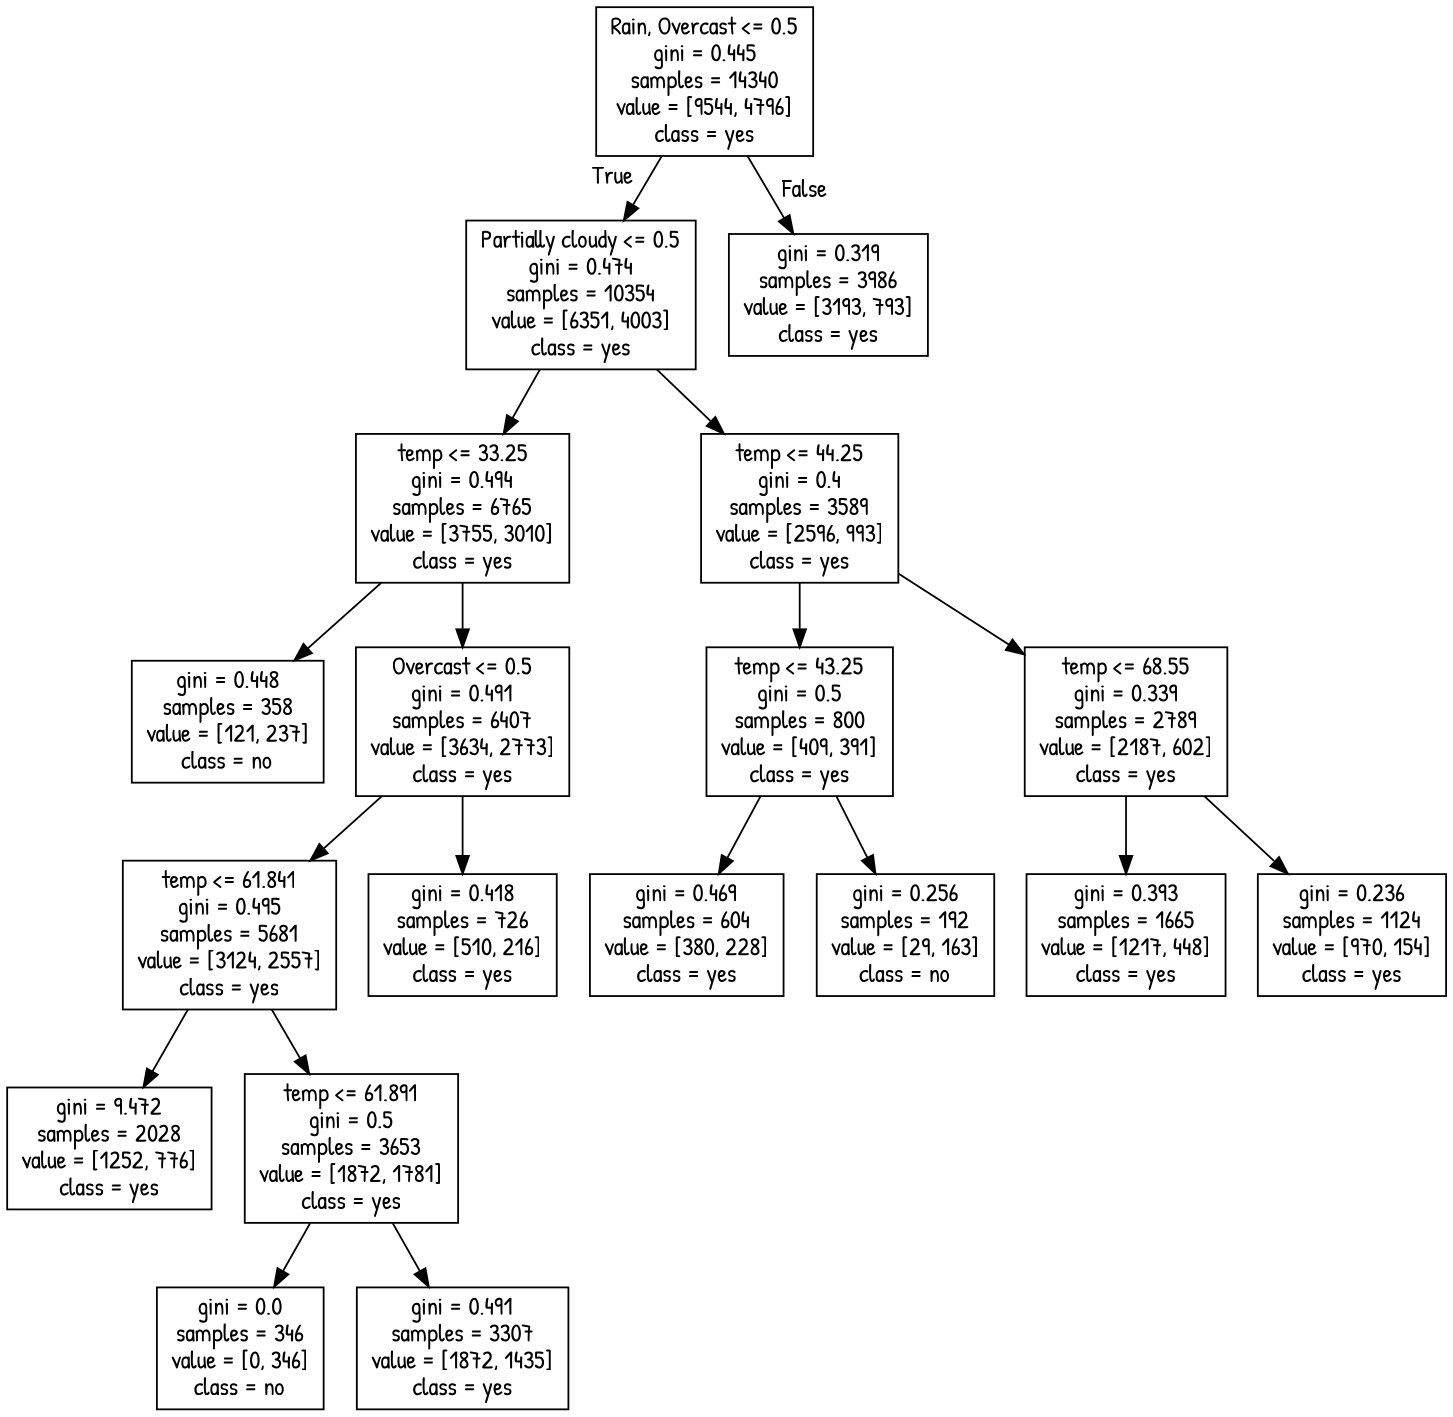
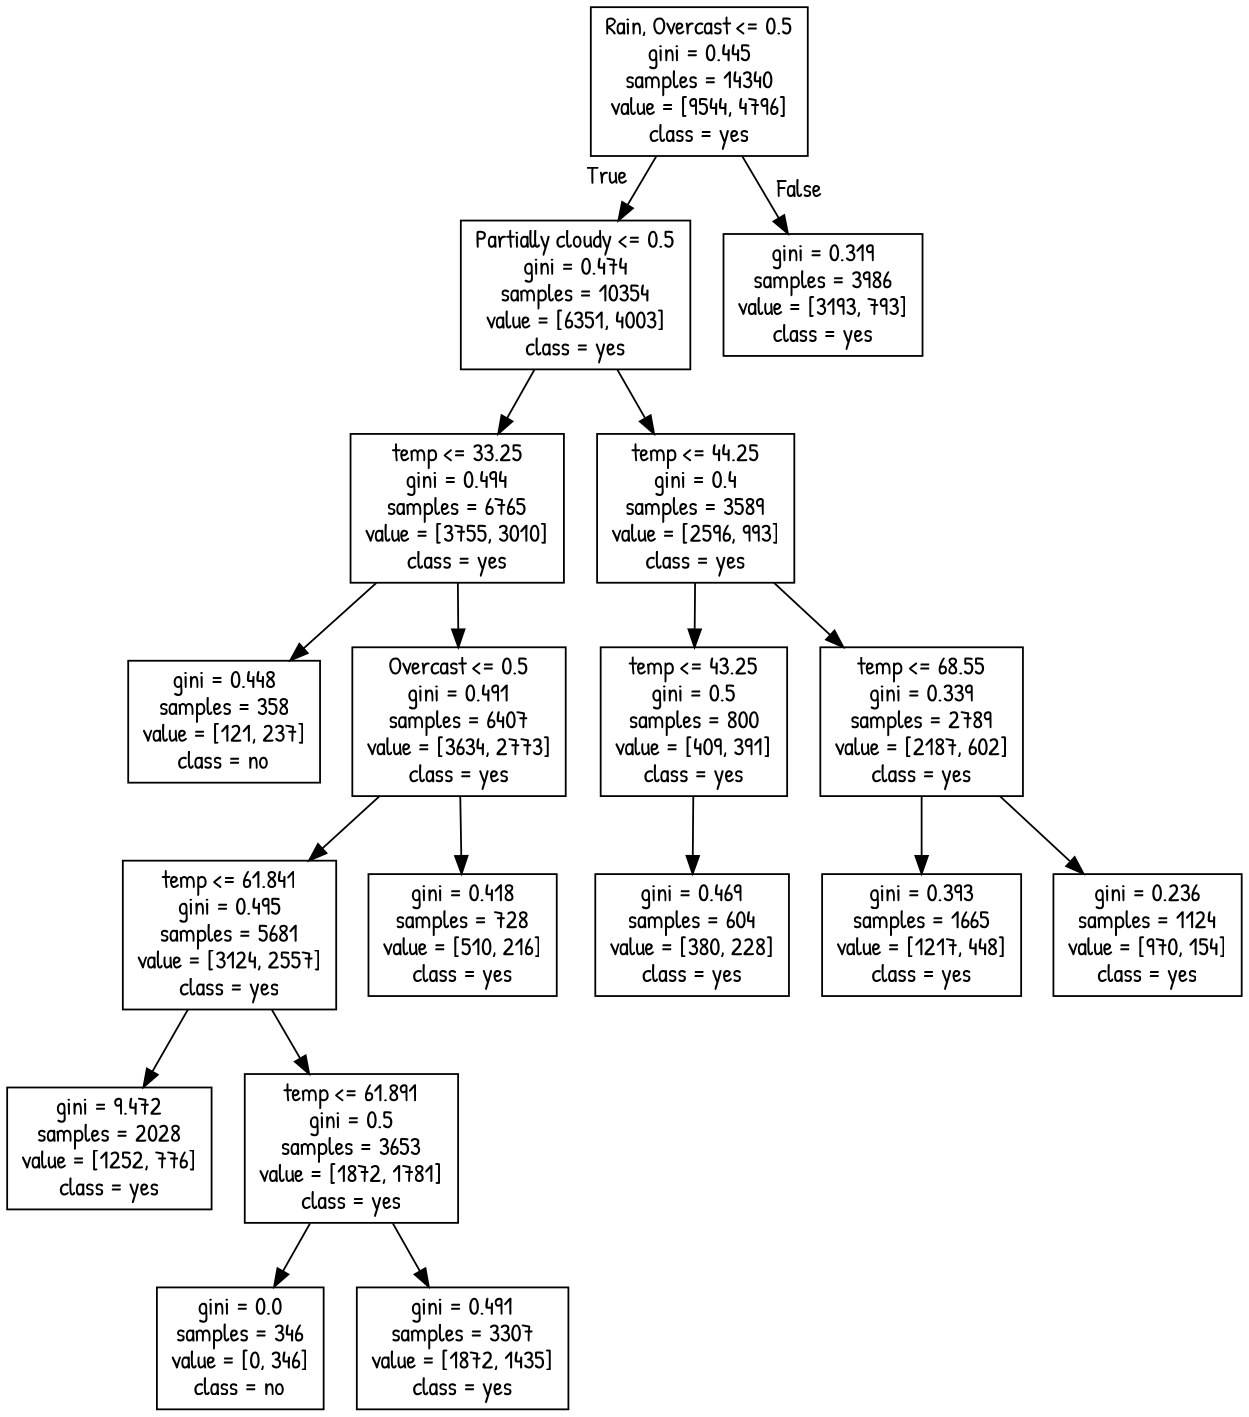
(463, 935) -> (463, 935)
(905, 935) -> none
